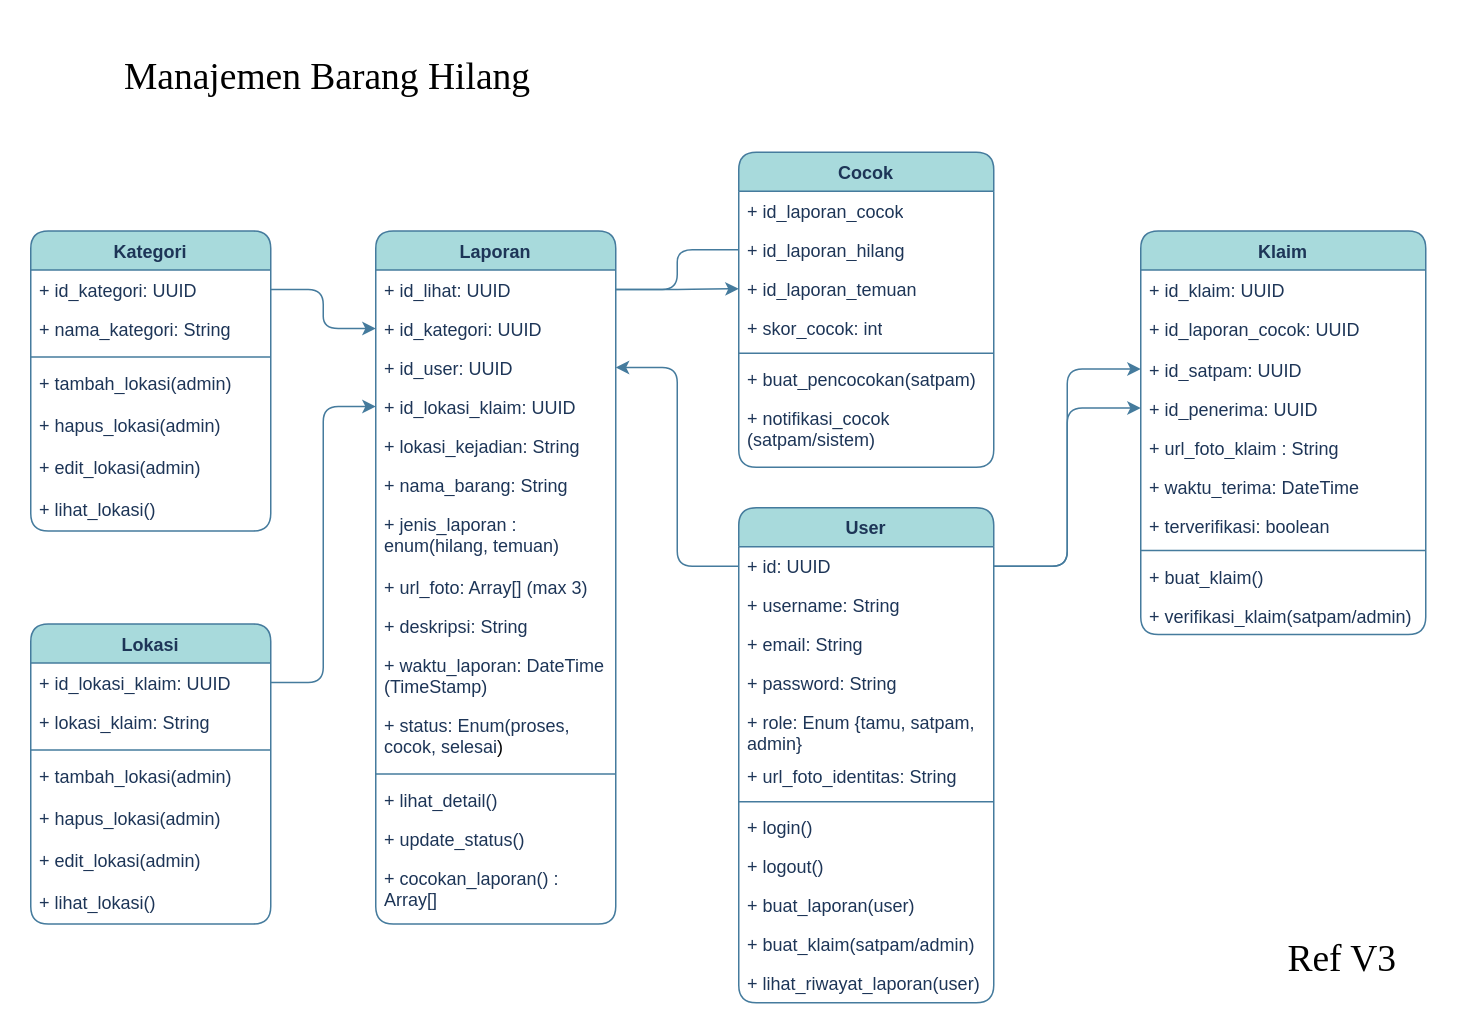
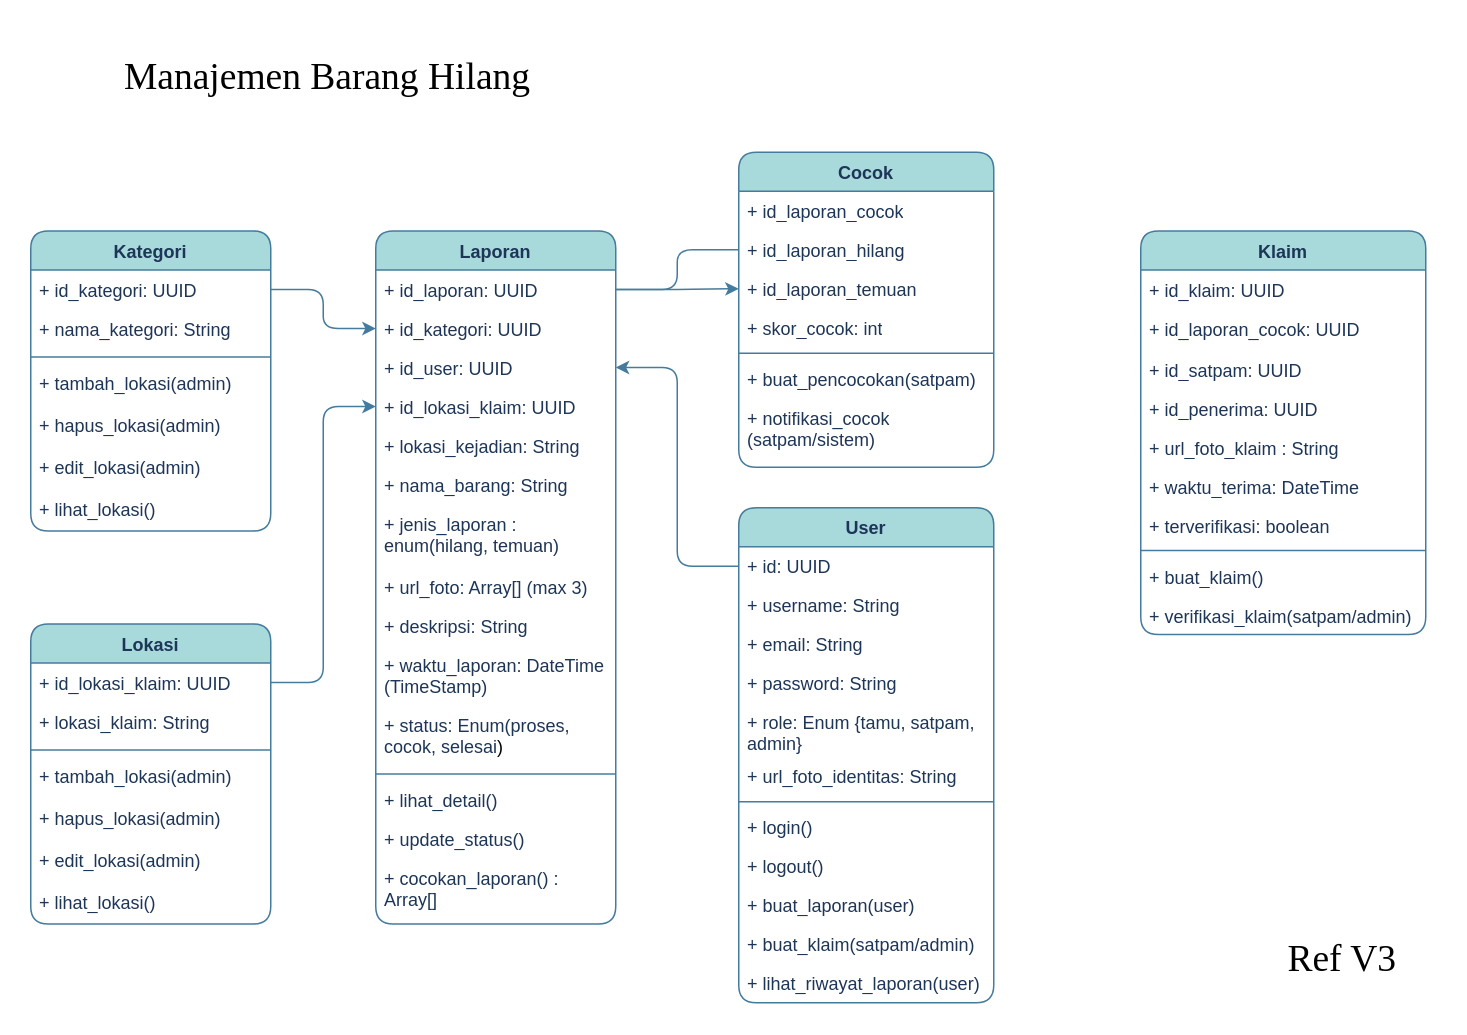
(451, 292) -> (464, 292)
(1082, 369) -> none
(1100, 408) -> none
